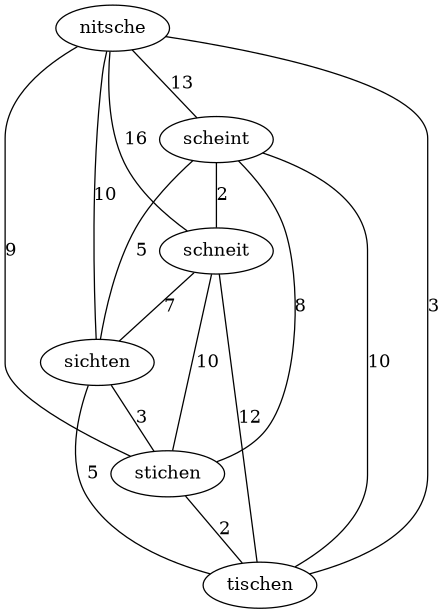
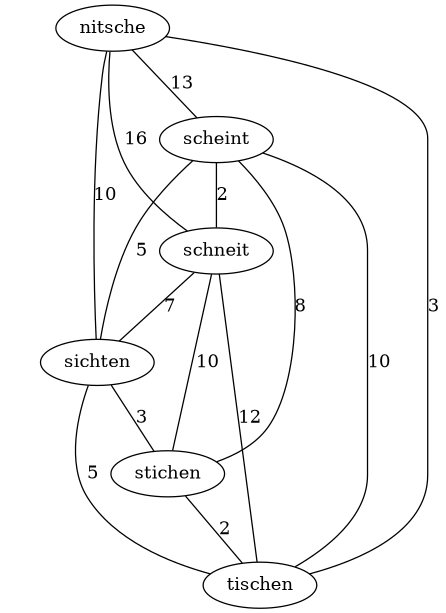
(5, 270) -> none
